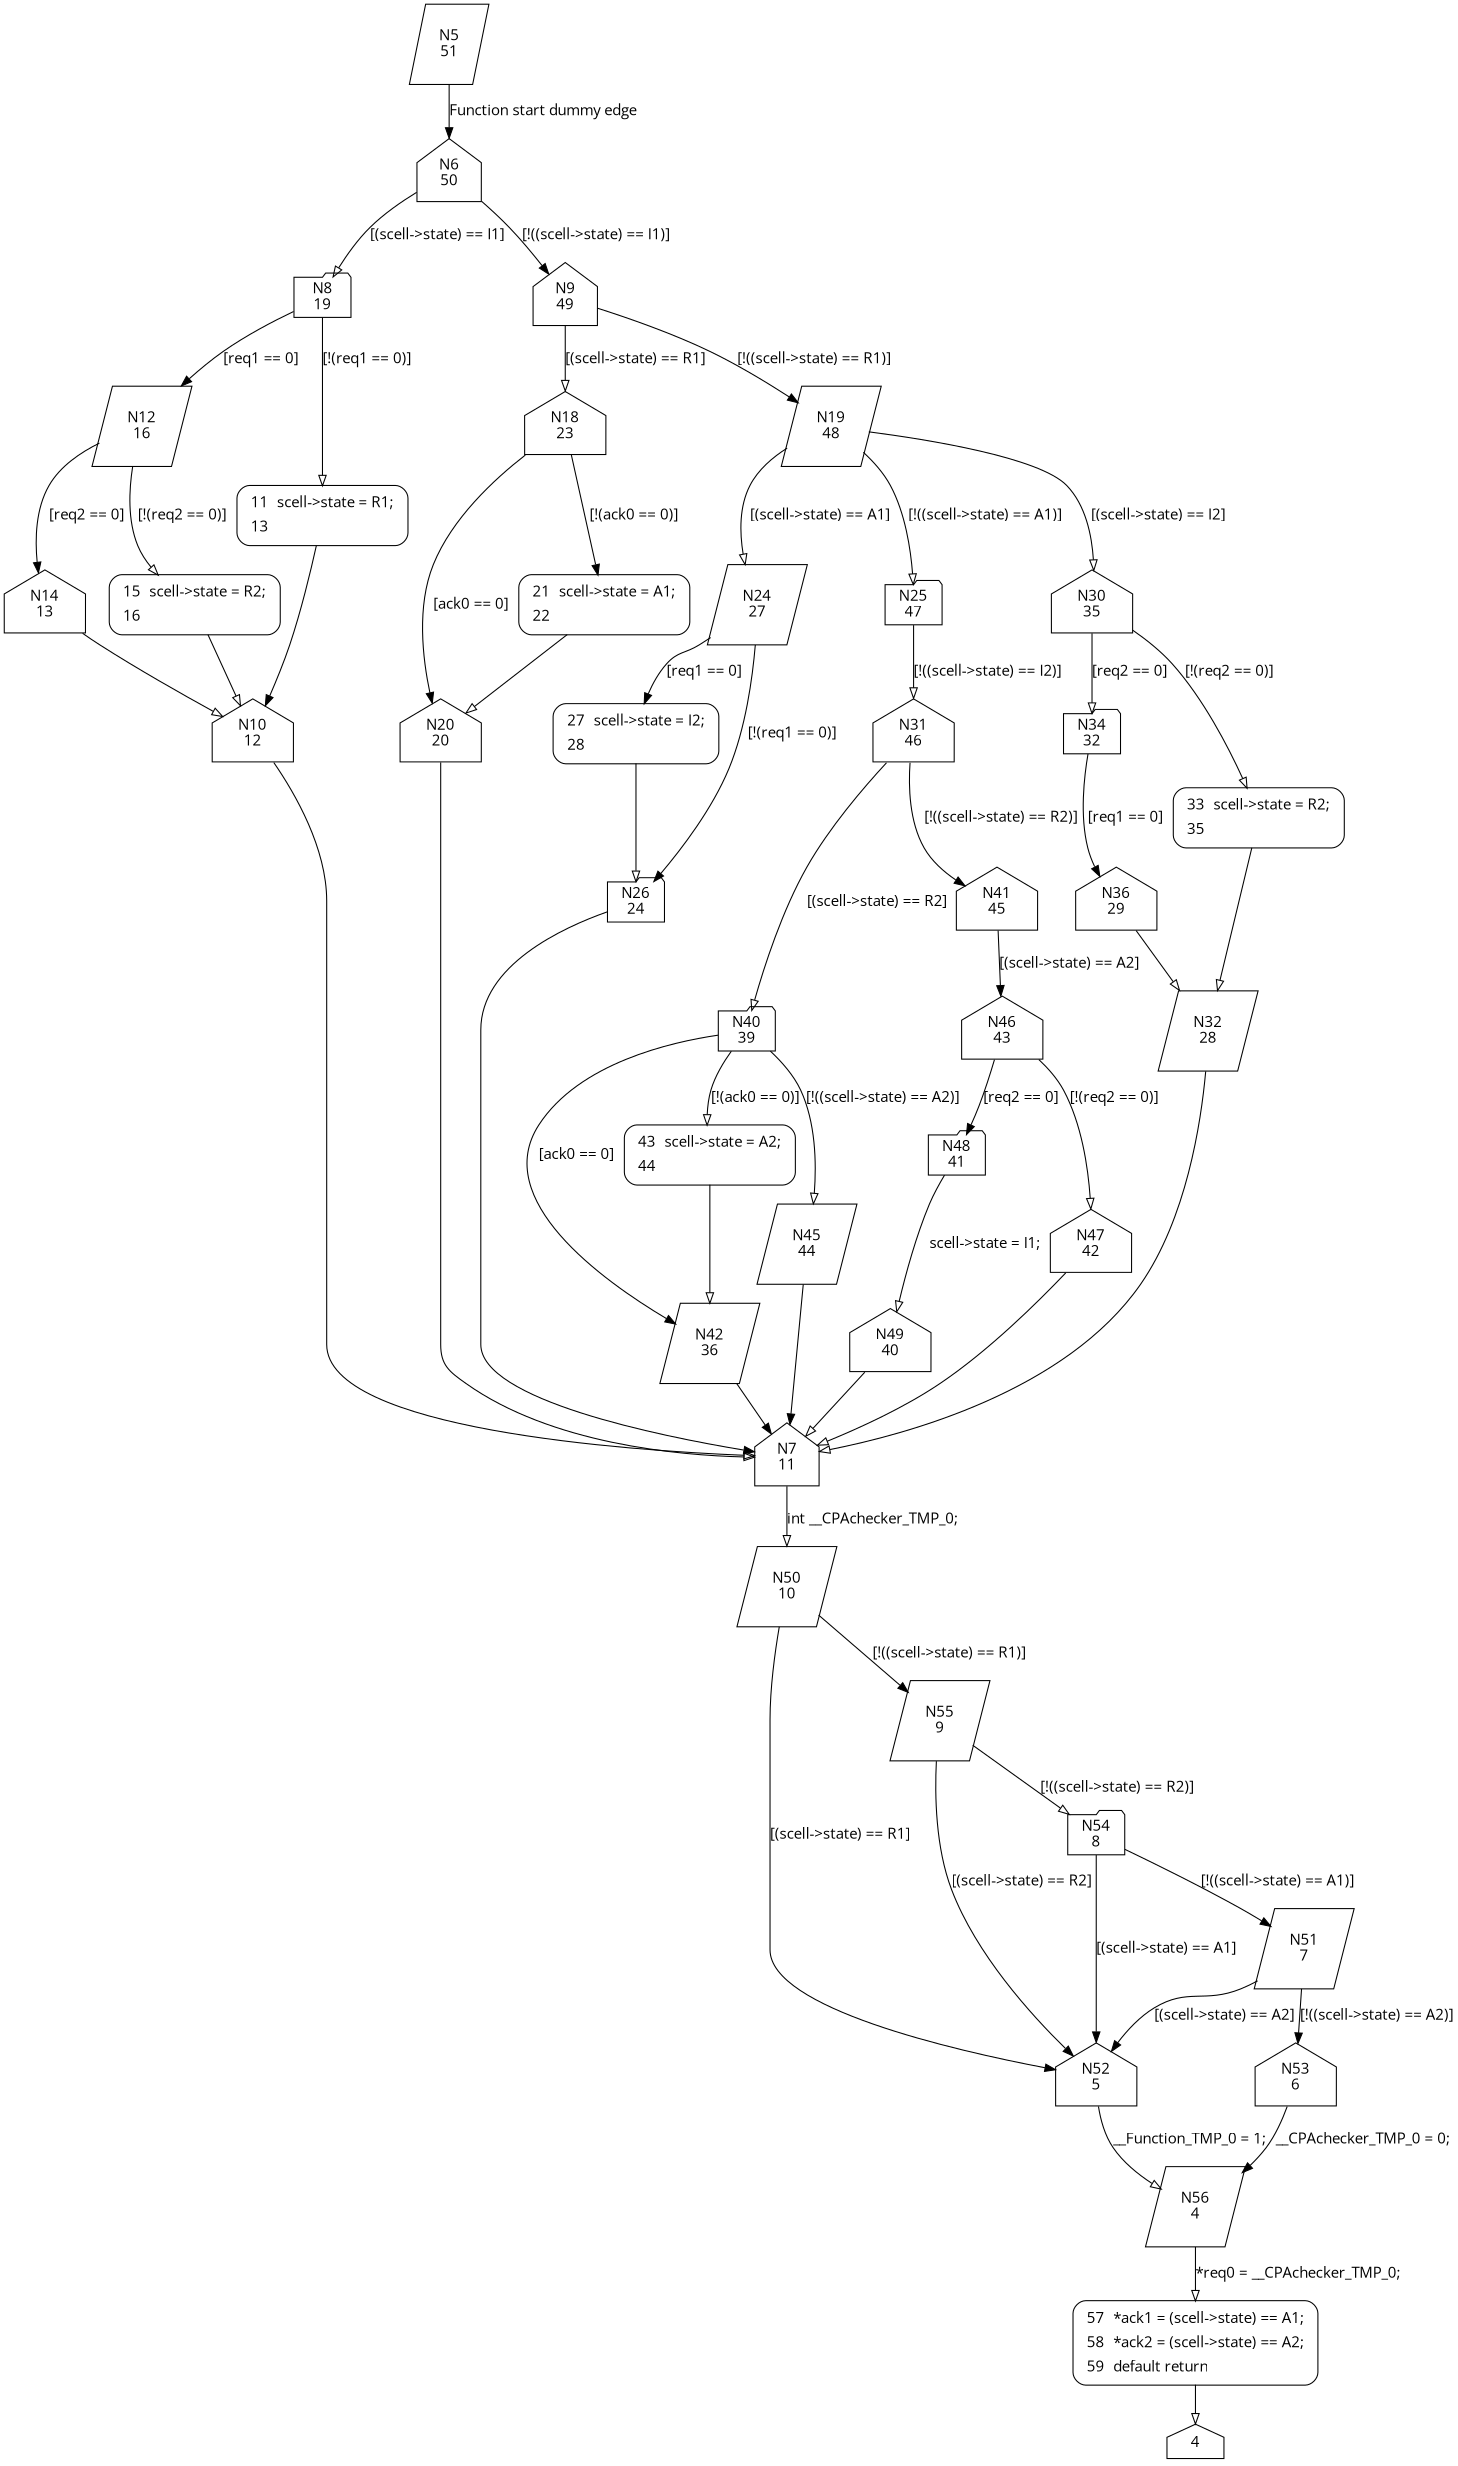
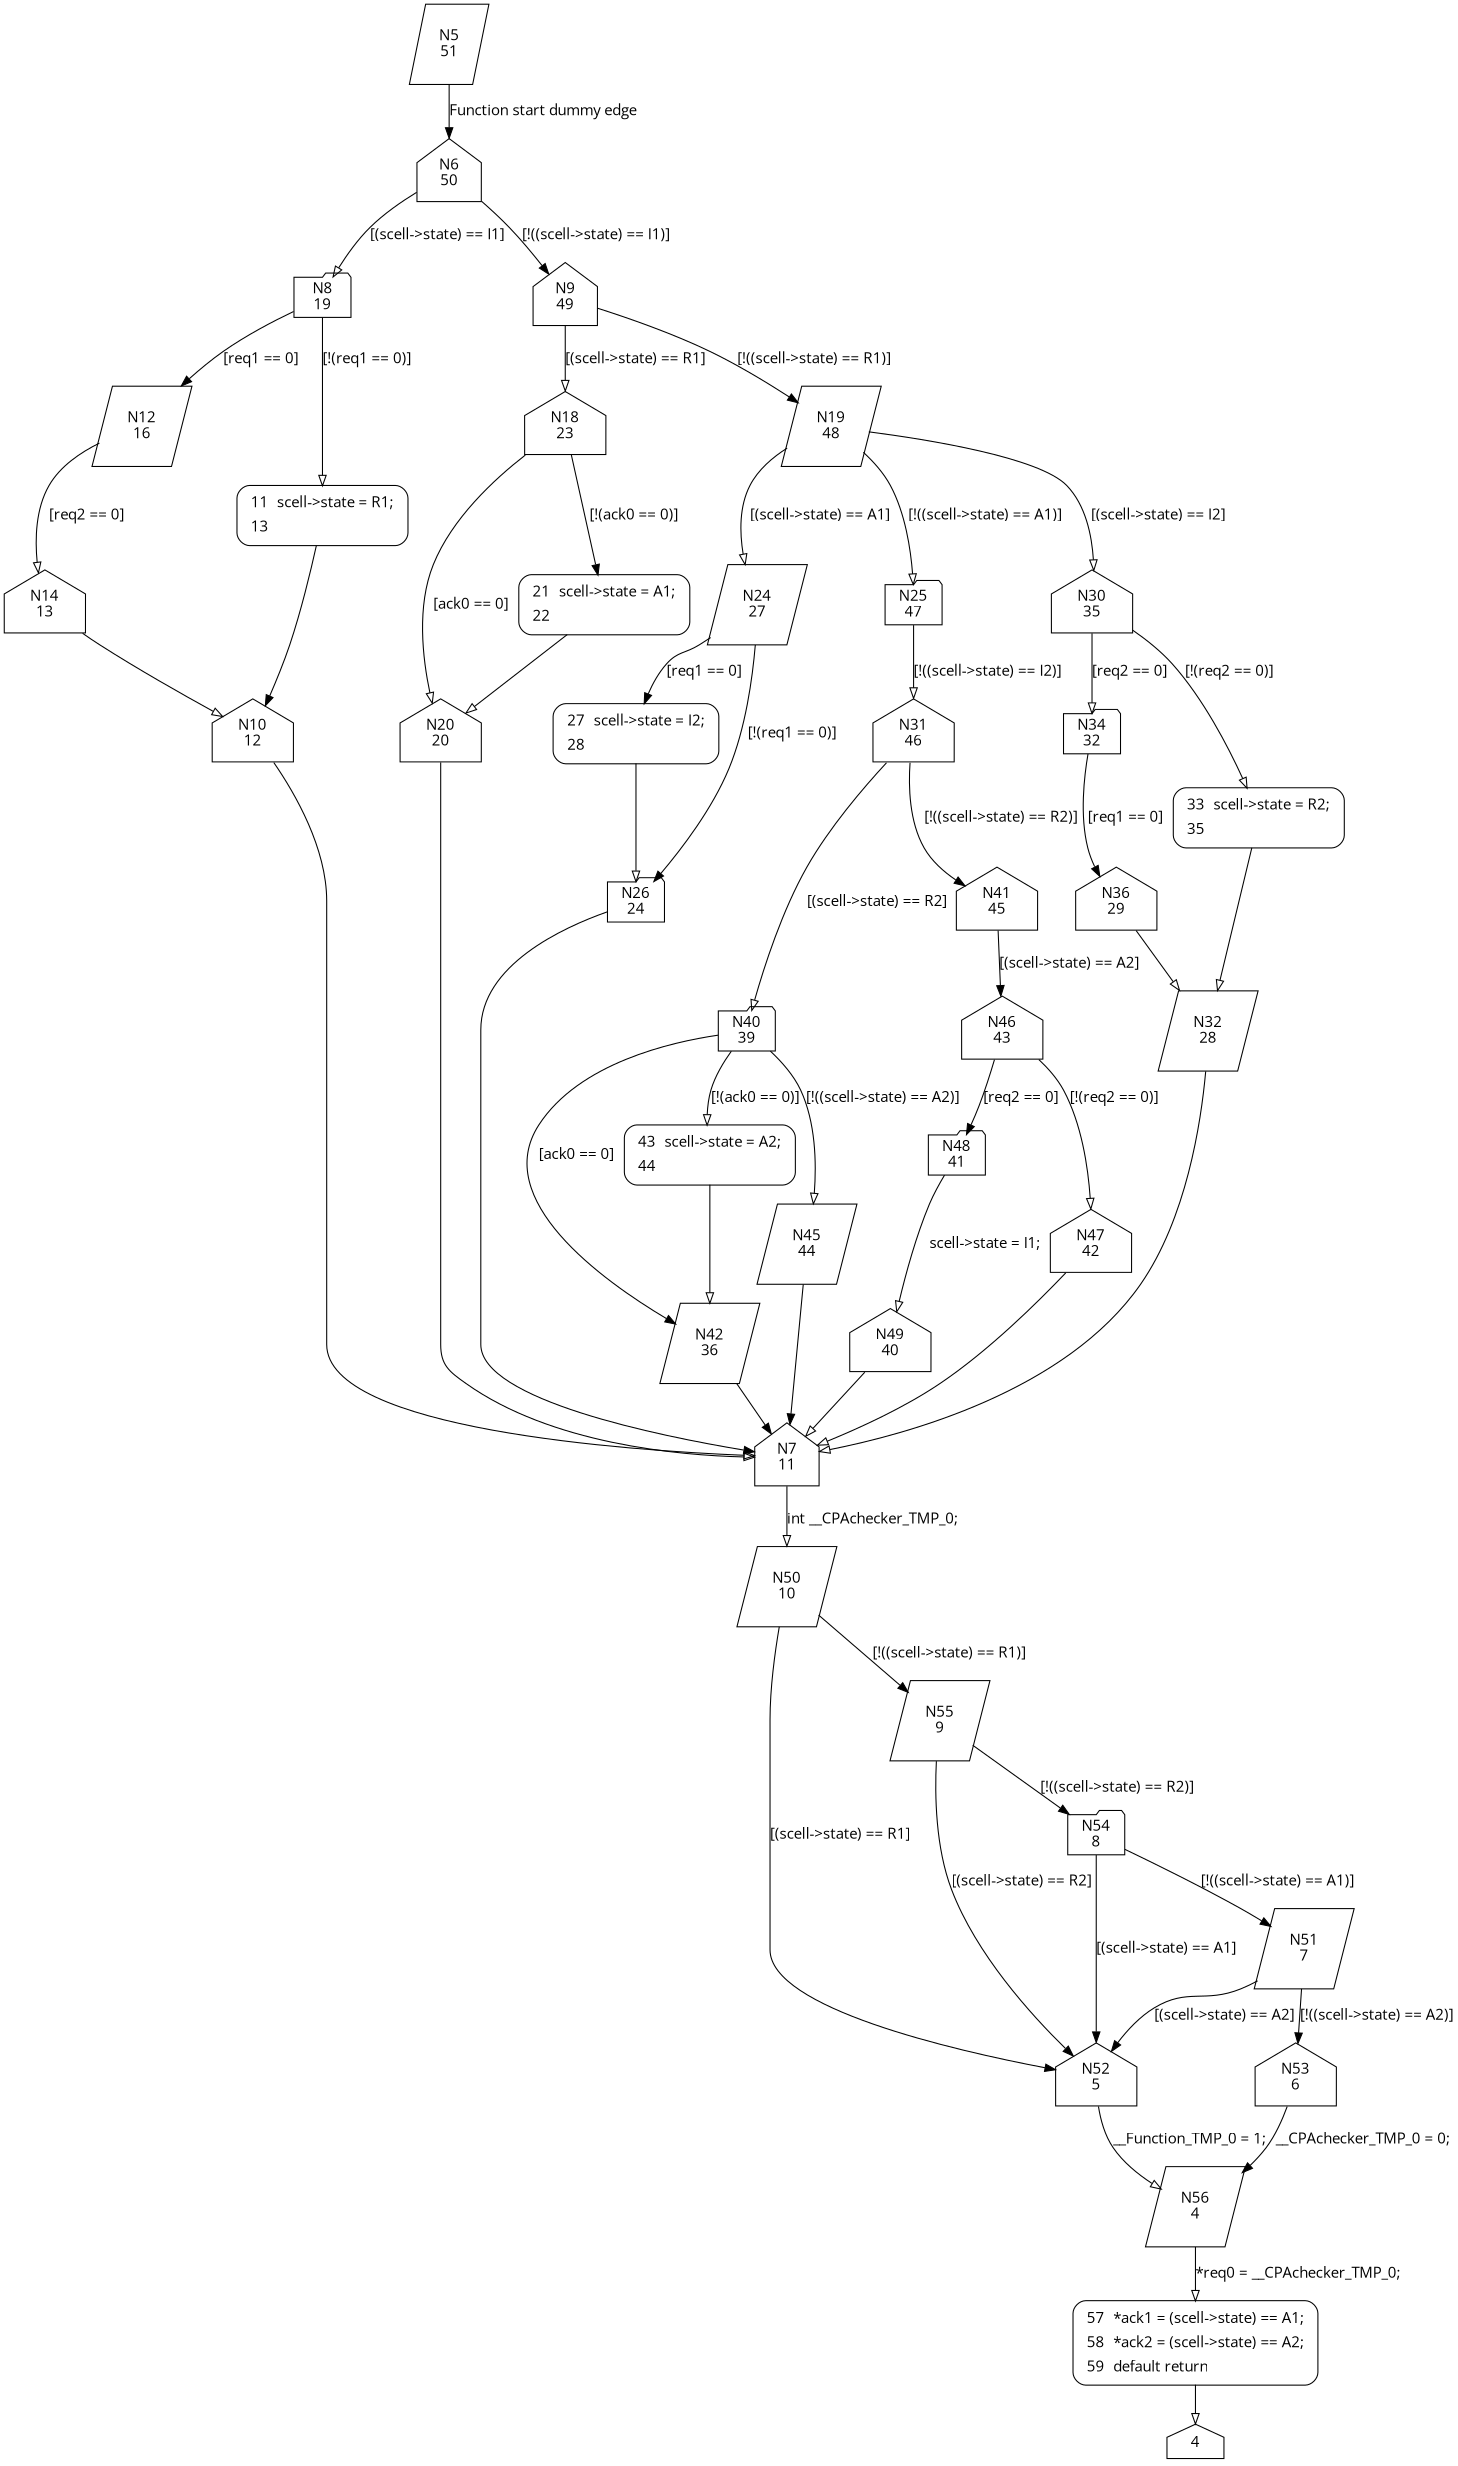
(46, 491) -> (46, 491)
(436, 558) -> (436, 558)
(195, 605) -> none
(1016, 1777) -> (1016, 1777)
